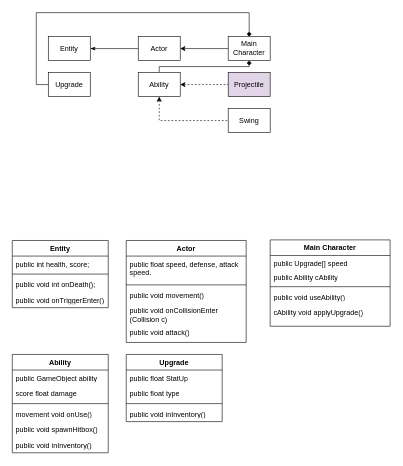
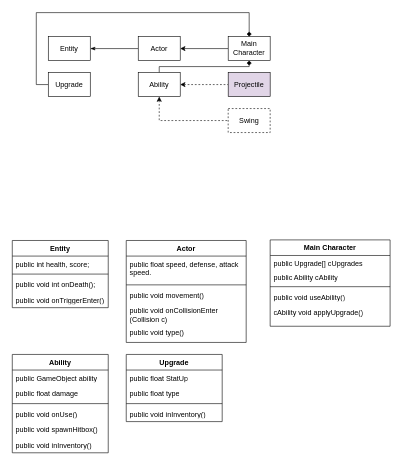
(249, 120) -> (249, 120)
(315, 264) -> (323, 264)
(166, 333) -> (162, 333)
(49, 394) -> (50, 394)
(55, 414) -> (50, 414)
